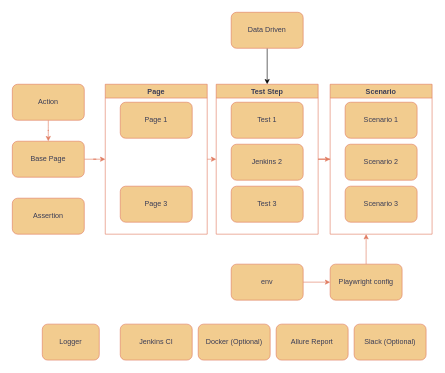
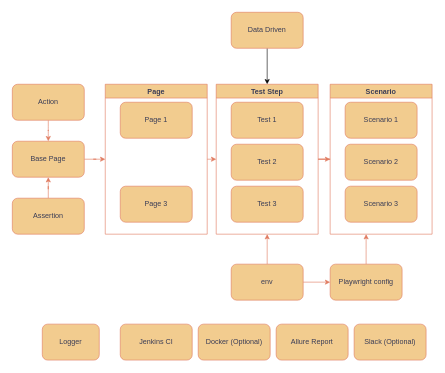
(267, 162) -> (267, 162)
none -> (48, 189)
none -> (267, 239)
